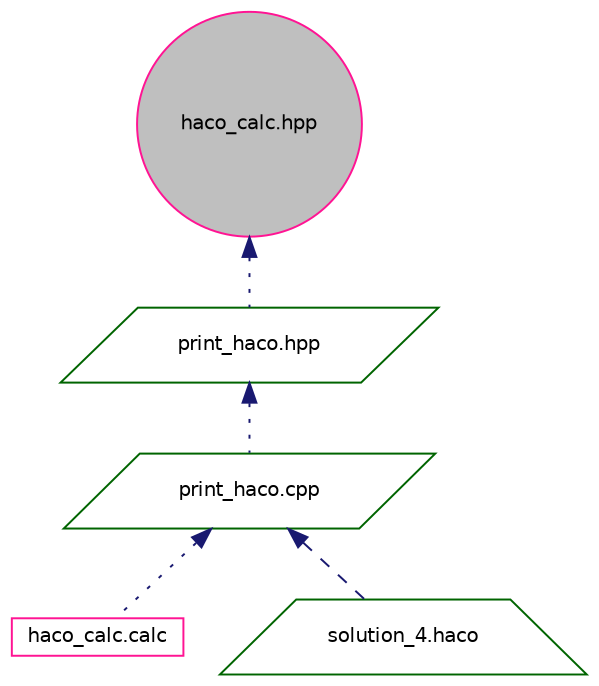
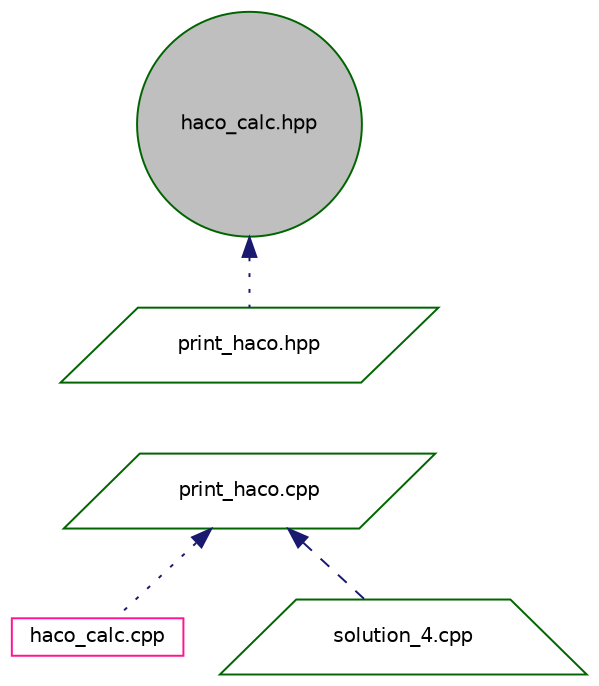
(249, 124) -> (249, 124)
(249, 428) -> none
(98, 637) -> (98, 637)
(403, 637) -> (403, 637)
